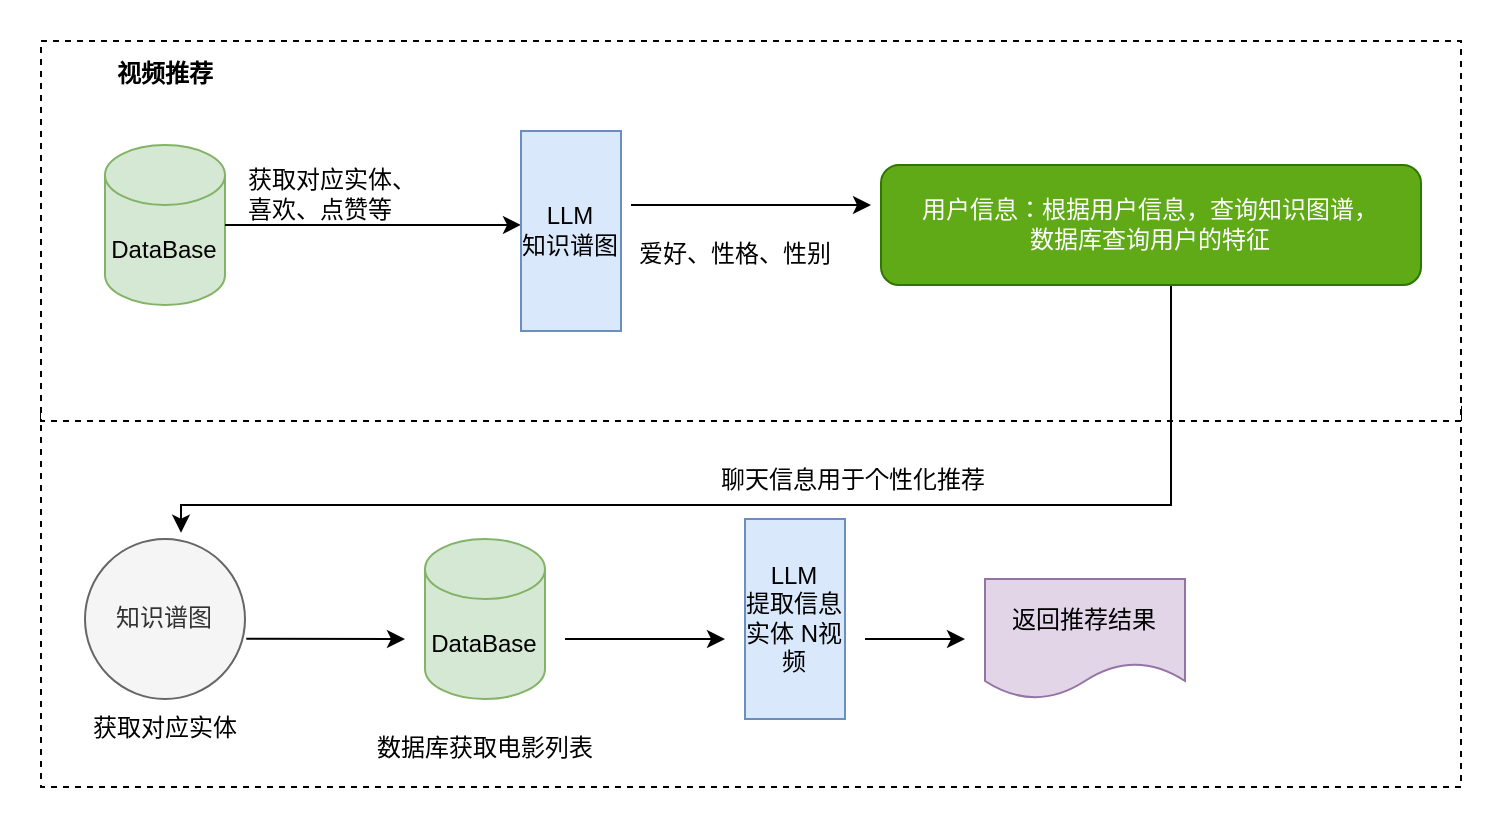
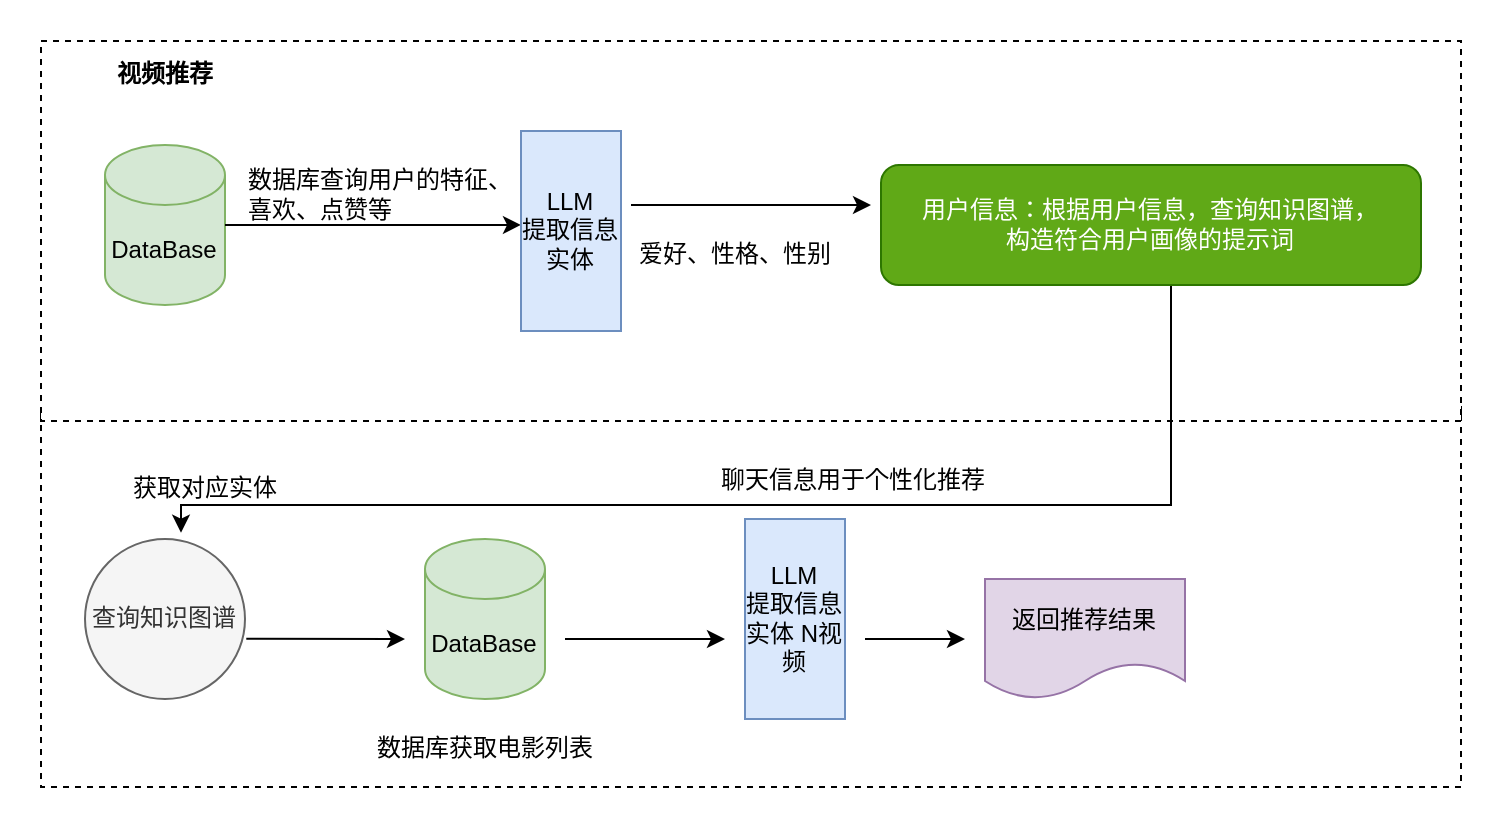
(333, 195) -> (381, 195)
(1151, 225) -> (1151, 225)
(571, 231) -> (571, 231)
(165, 619) -> (165, 619)
(165, 729) -> (205, 489)
